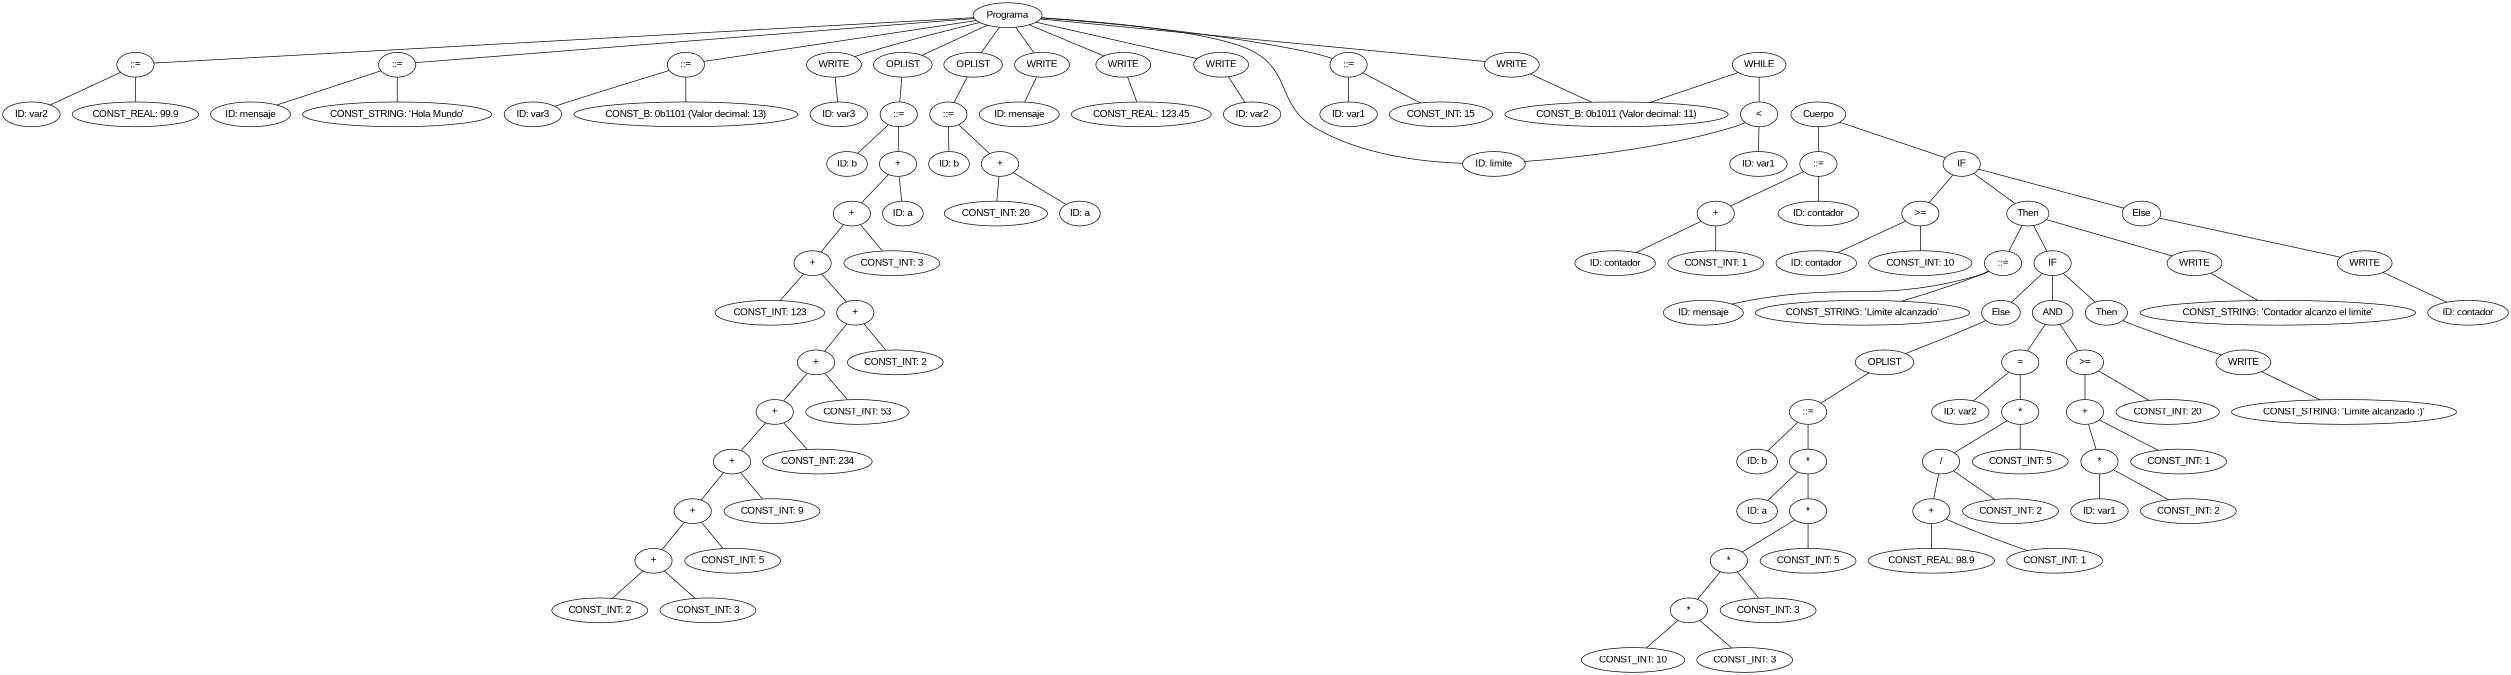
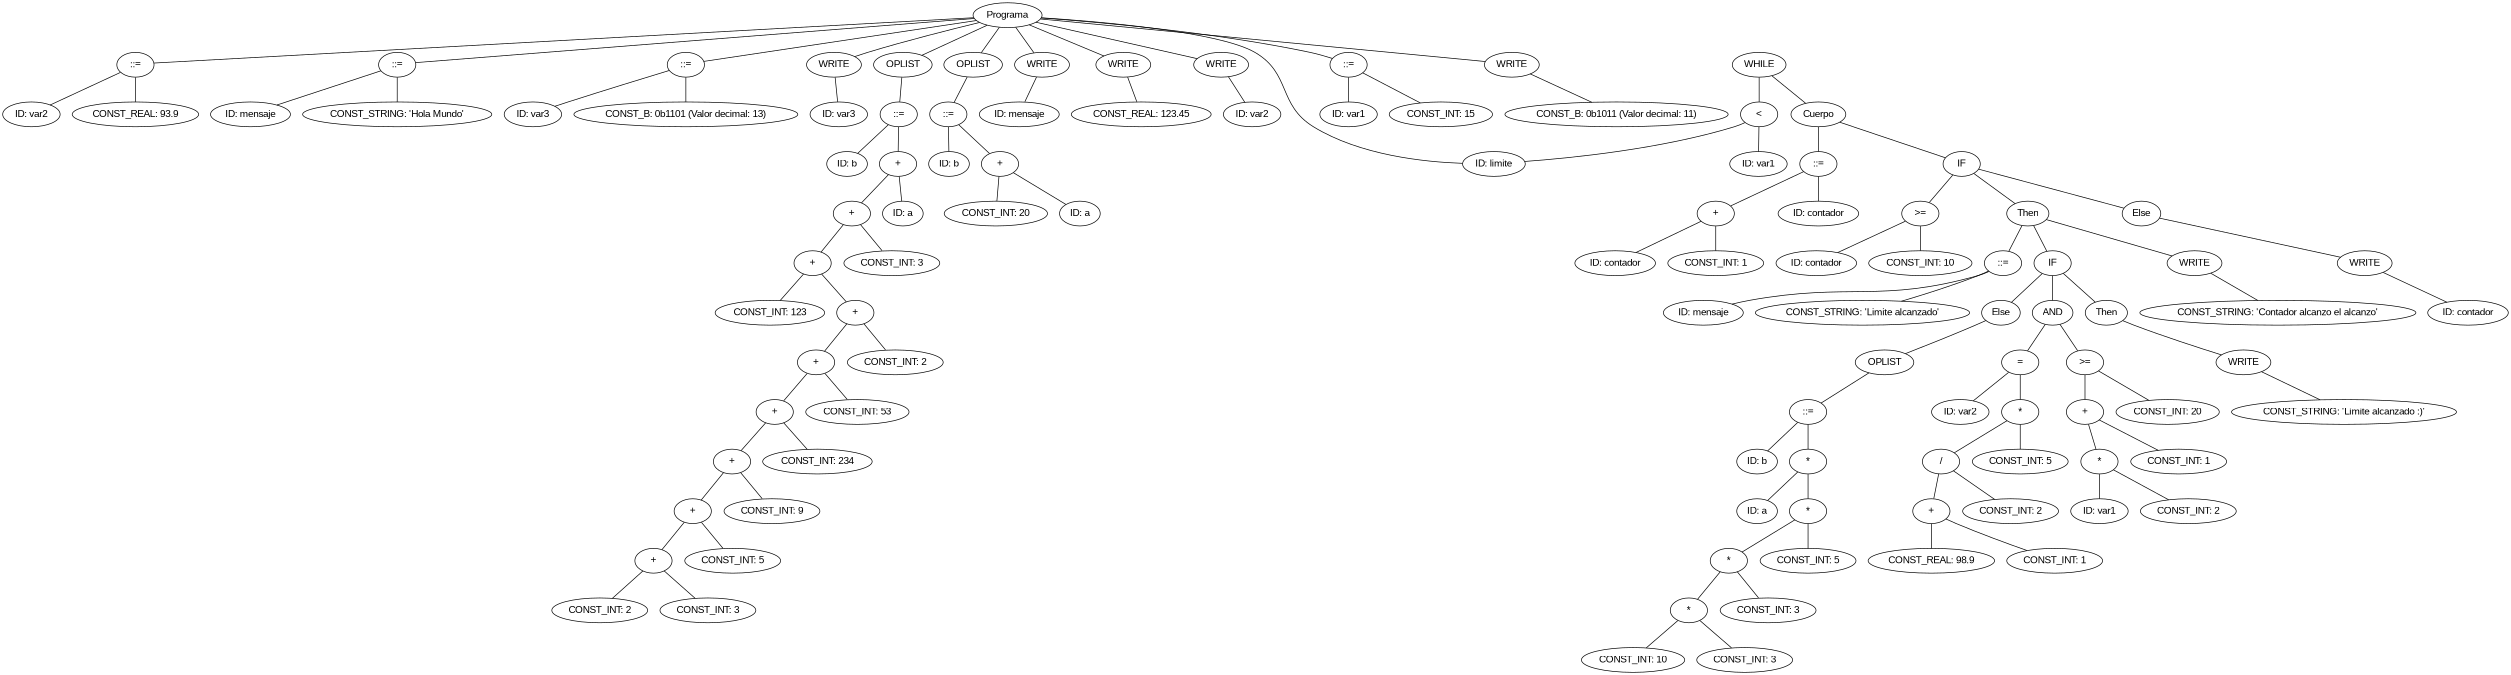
(1694, 88) -> (1789, 90)
(135, 114) -> (135, 114)
(2278, 313) -> (2278, 313)
